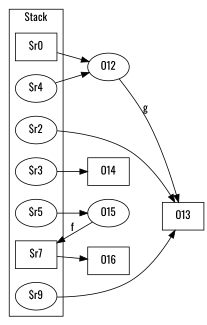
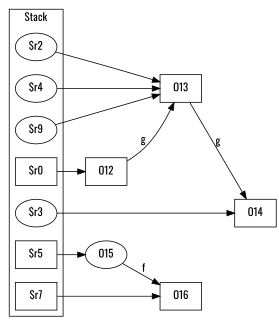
(108, 67) -> (106, 172)
(69, 79) -> (105, 88)
none -> (216, 147)
(36, 213) -> (36, 255)
(78, 230) -> (138, 272)
